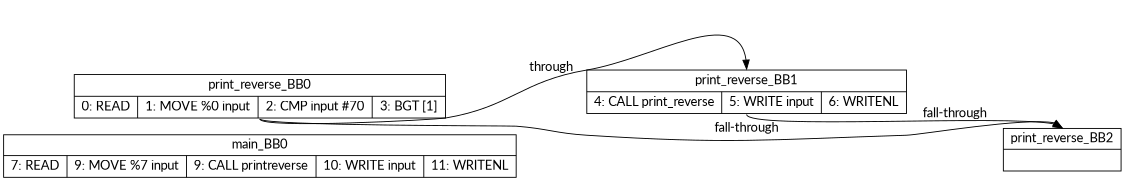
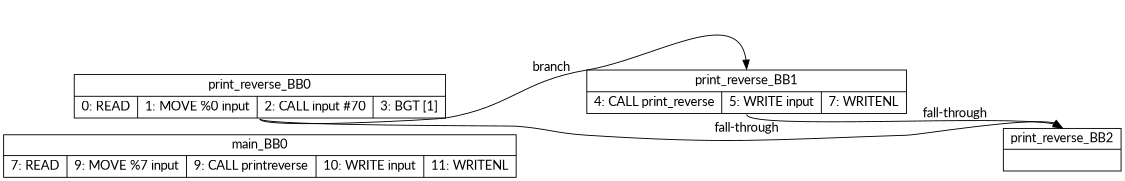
(551, 68) -> (551, 68)
(864, 102) -> (864, 102)
(315, 107) -> (315, 107)
